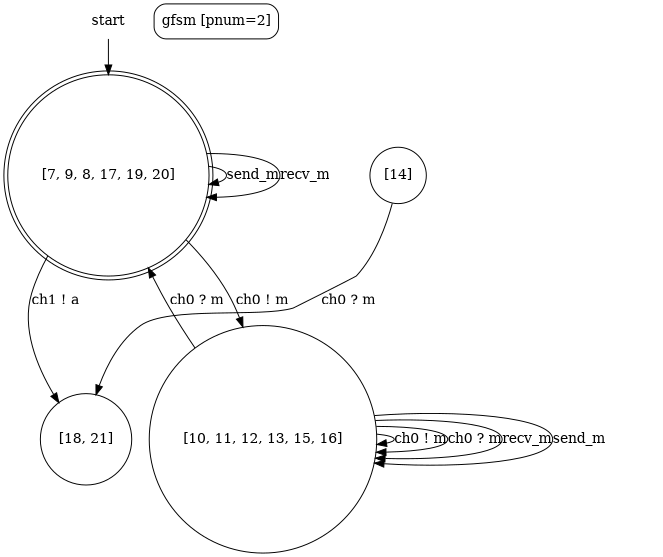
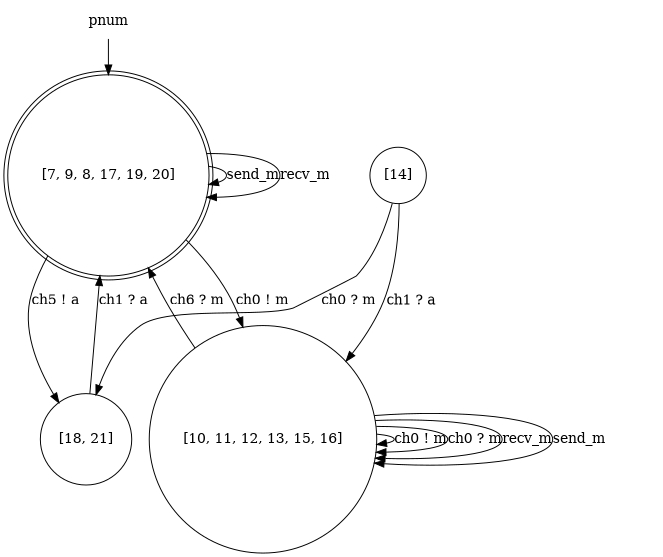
(108, 21) -> (108, 21)
(216, 21) -> none
none -> (390, 283)
(55, 301) -> (55, 301)
(197, 301) -> (197, 301)
none -> (94, 340)
